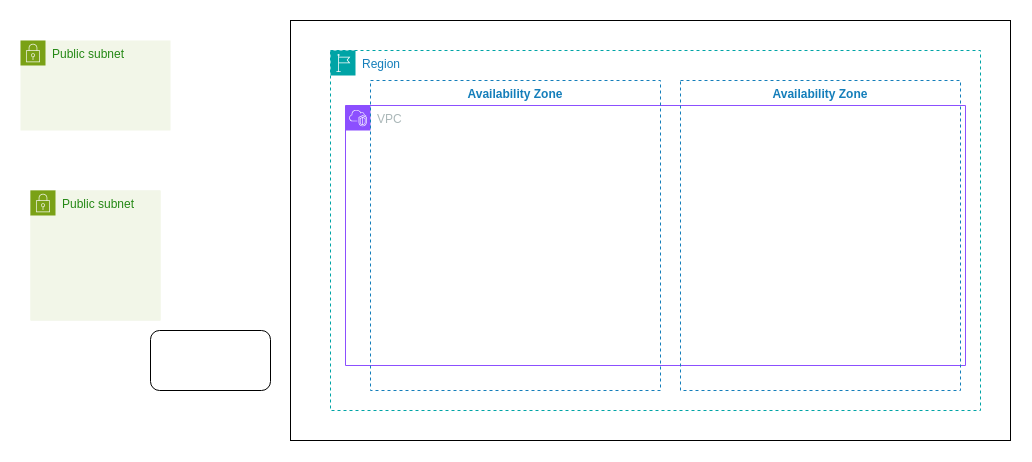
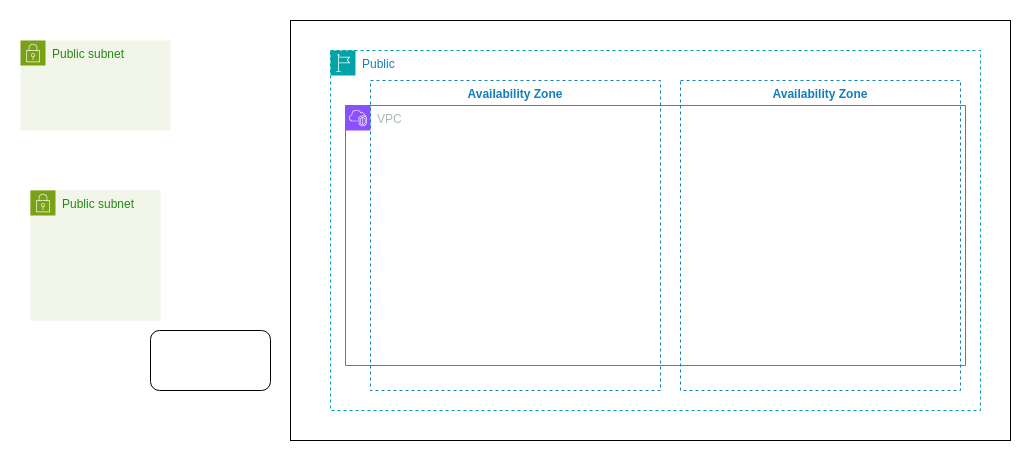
(381, 65) -> (380, 65)
